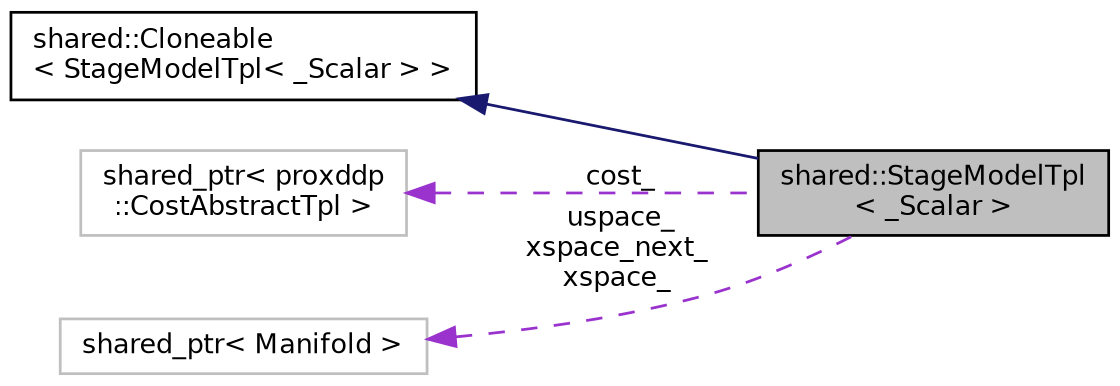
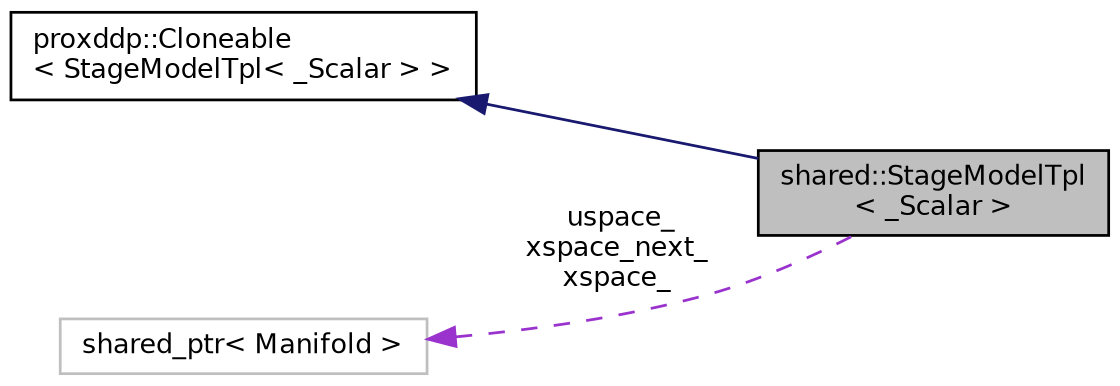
(244, 56) -> (244, 56)
(244, 193) -> none
